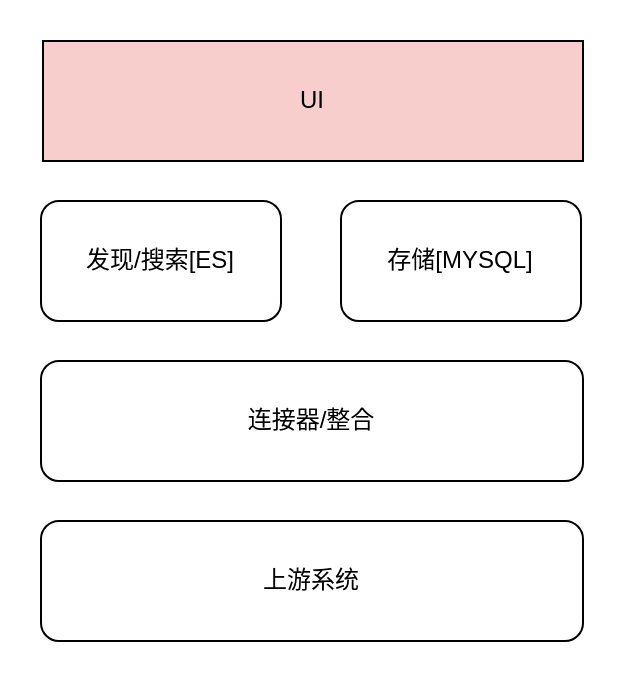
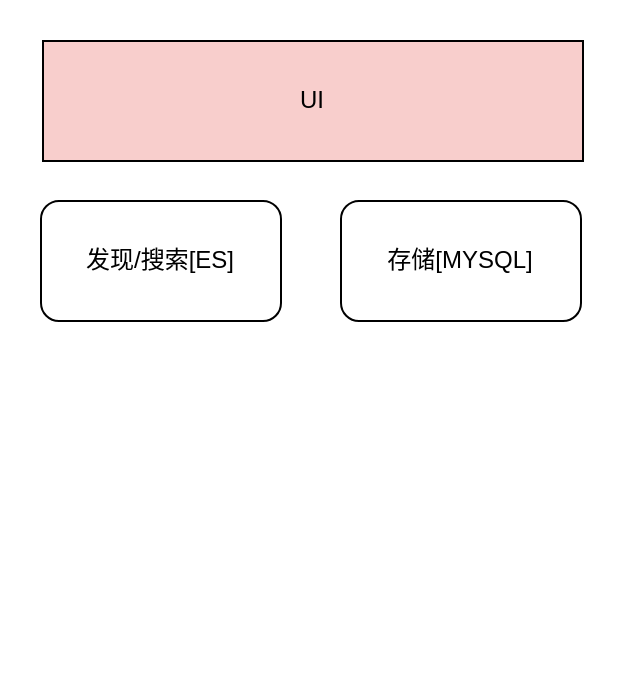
(312, 421) -> none
(312, 581) -> none
